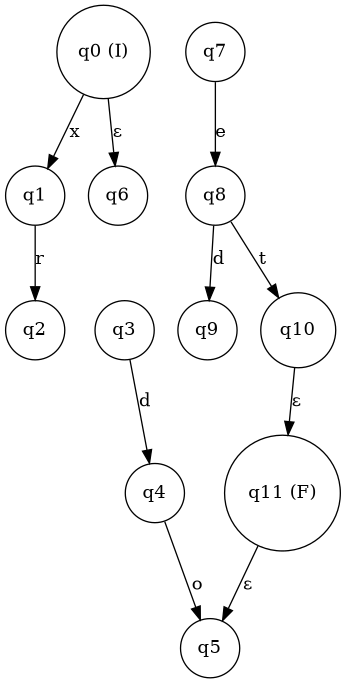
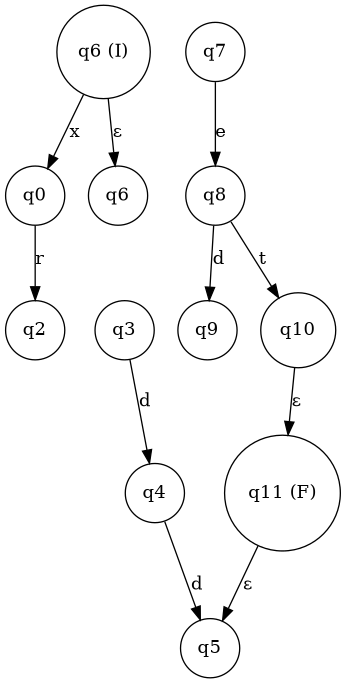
(104, 52) -> (104, 52)
(35, 196) -> (35, 196)
(198, 585) -> (198, 585)
